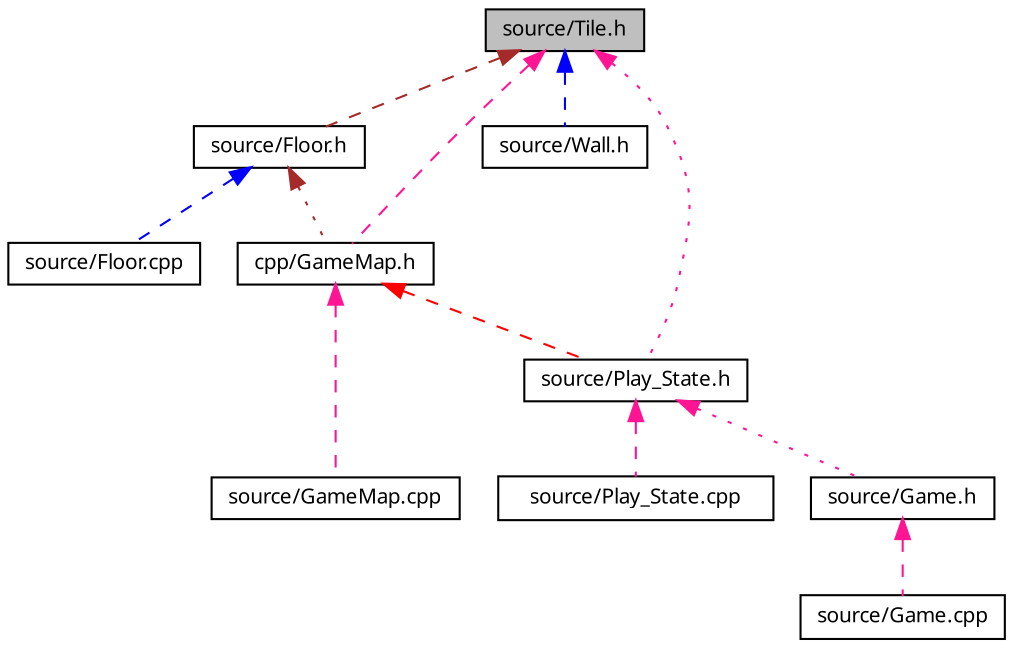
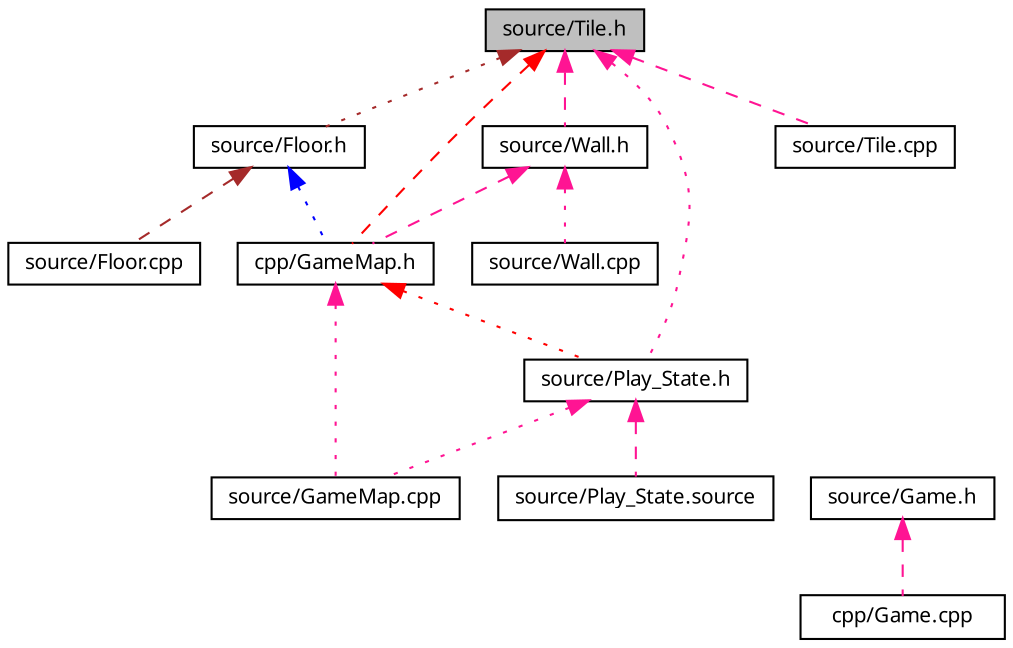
(412, 92) -> (412, 92)
(565, 99) -> (565, 99)
none -> (865, 147)
(439, 152) -> (439, 152)
none -> (441, 210)
(183, 211) -> (183, 211)
(312, 215) -> (312, 215)
none -> (565, 264)
(496, 326) -> (496, 326)
(336, 392) -> (336, 392)
(779, 443) -> (476, 443)
(636, 498) -> (636, 498)
(903, 617) -> (903, 617)
